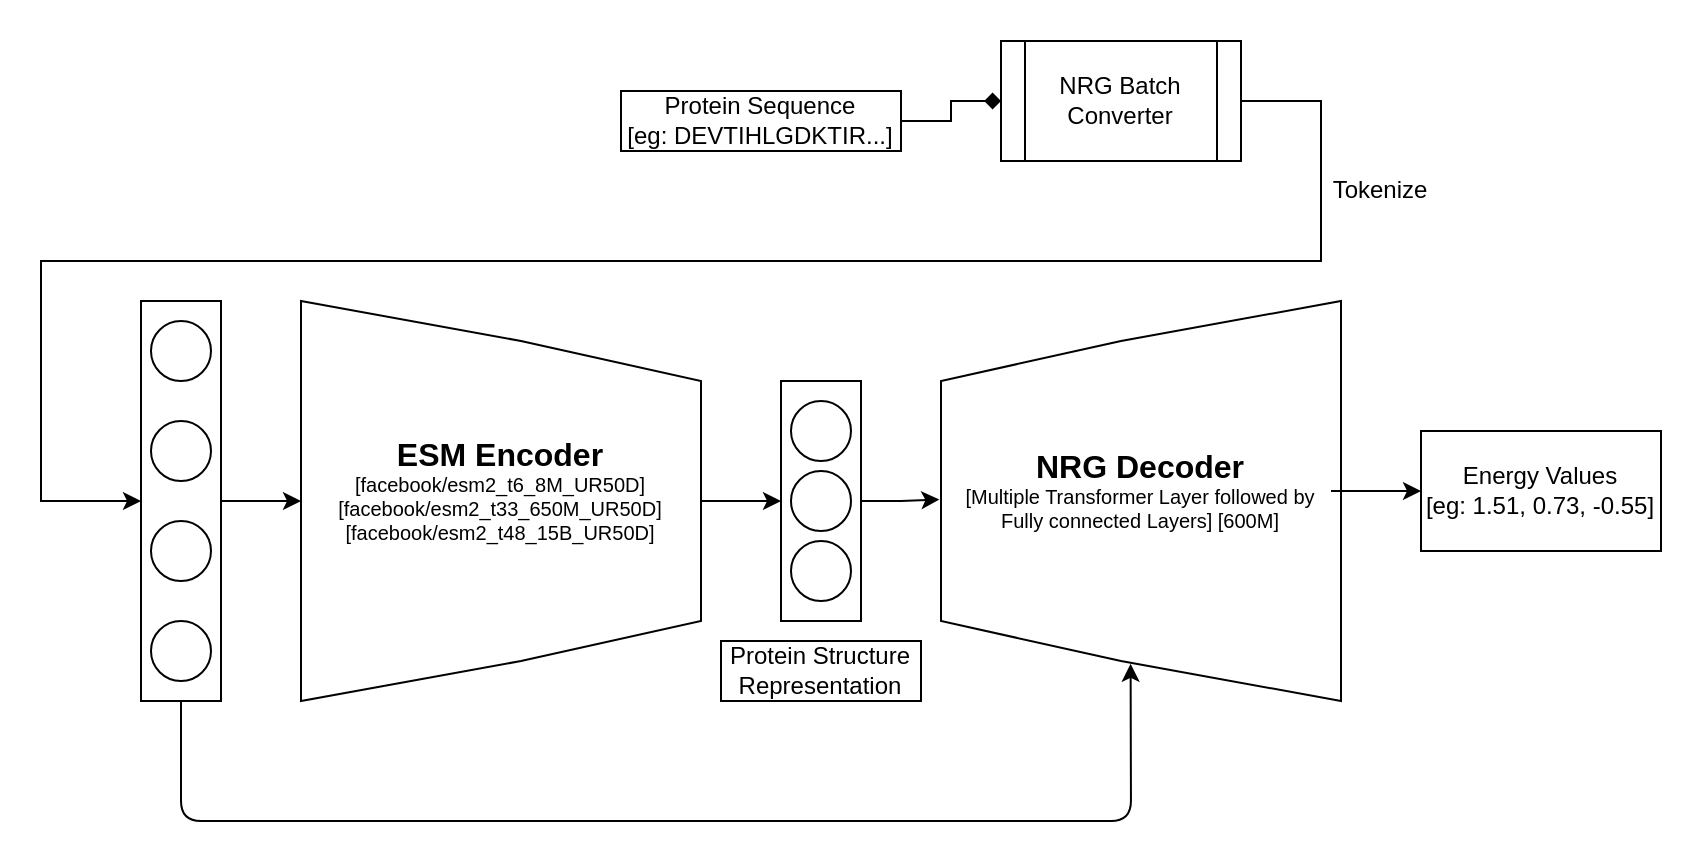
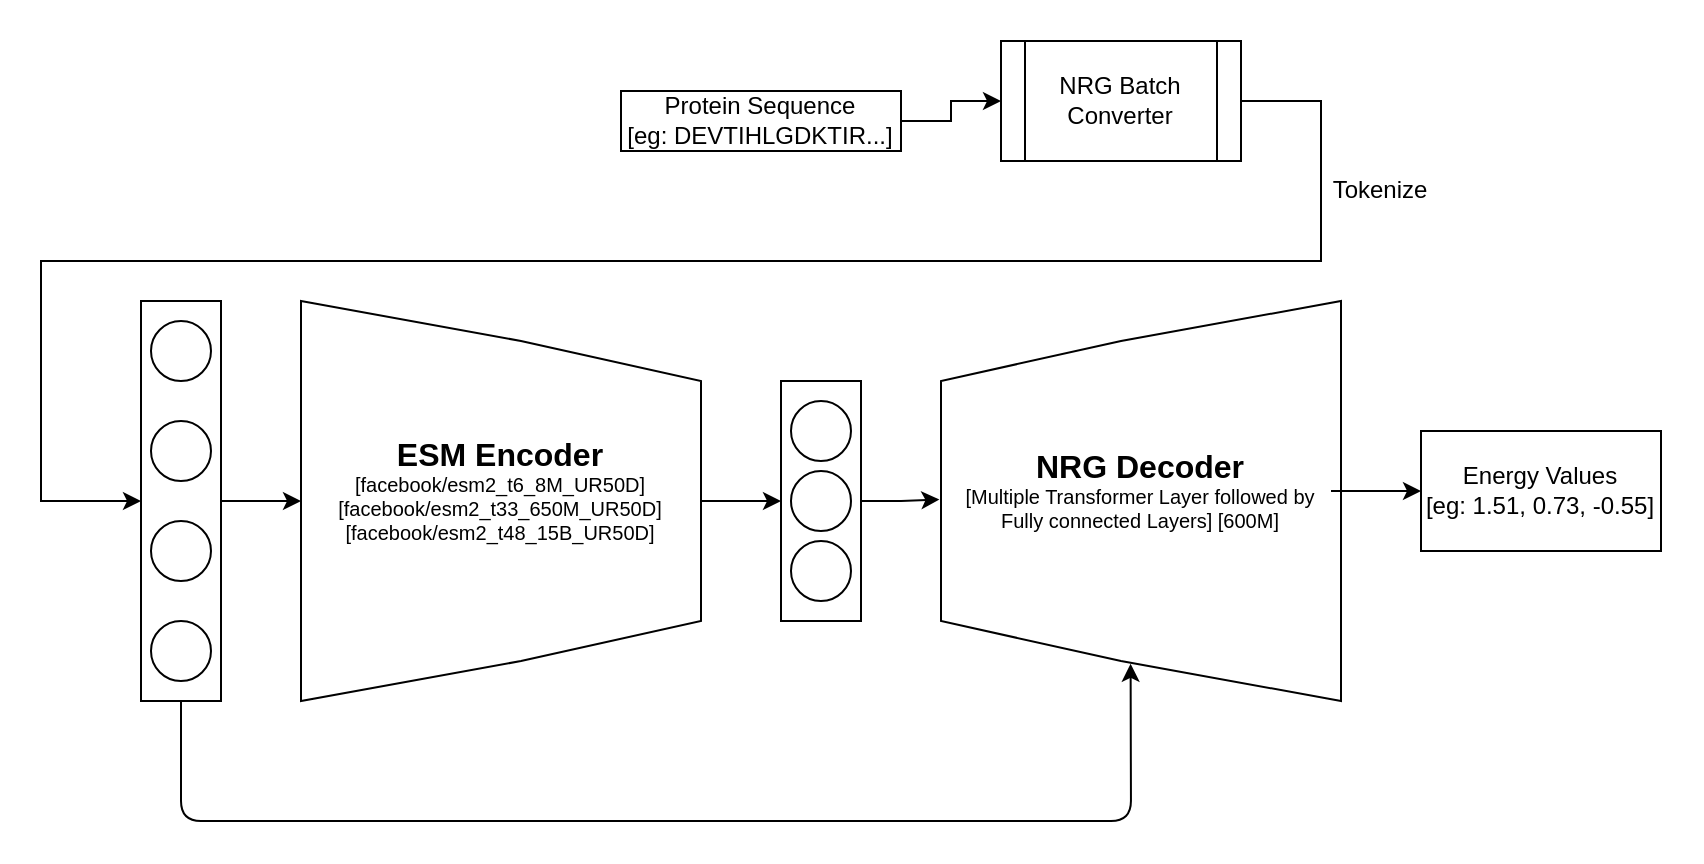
(984, 101) -> (985, 101)
(821, 671) -> none
